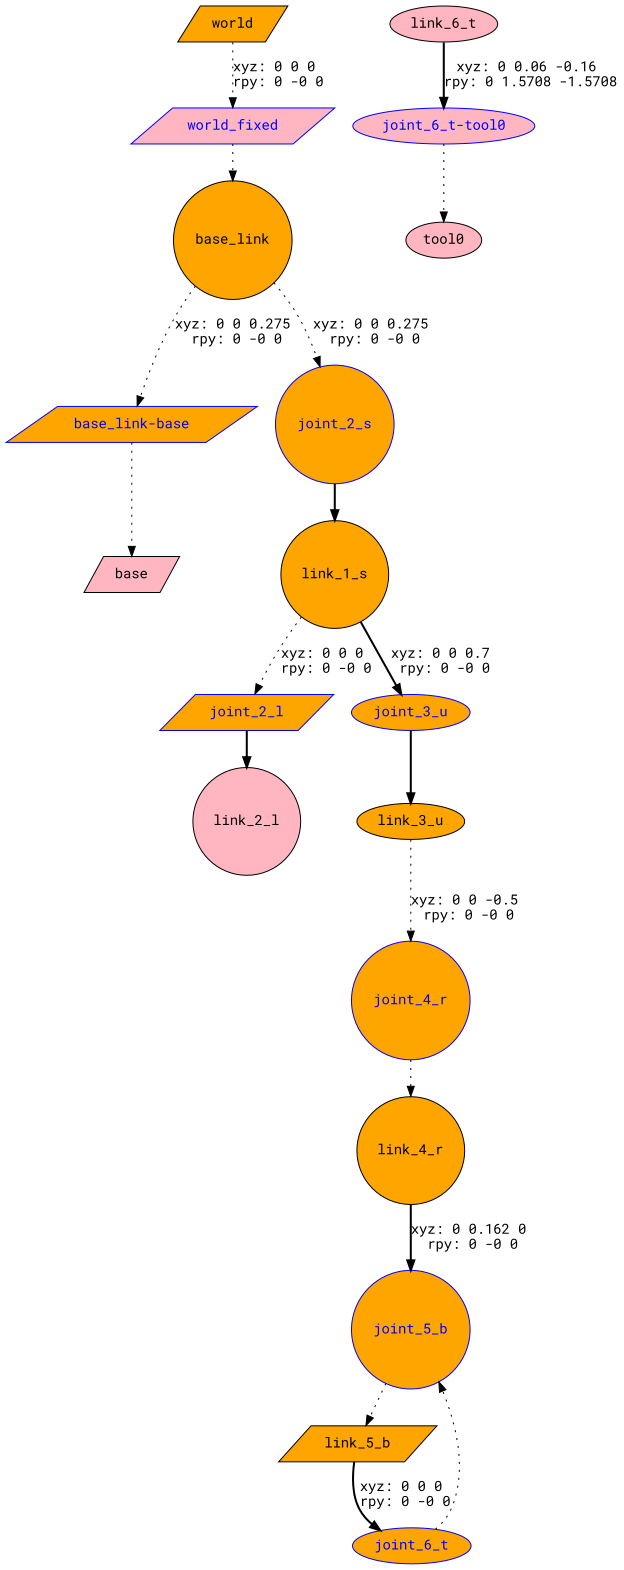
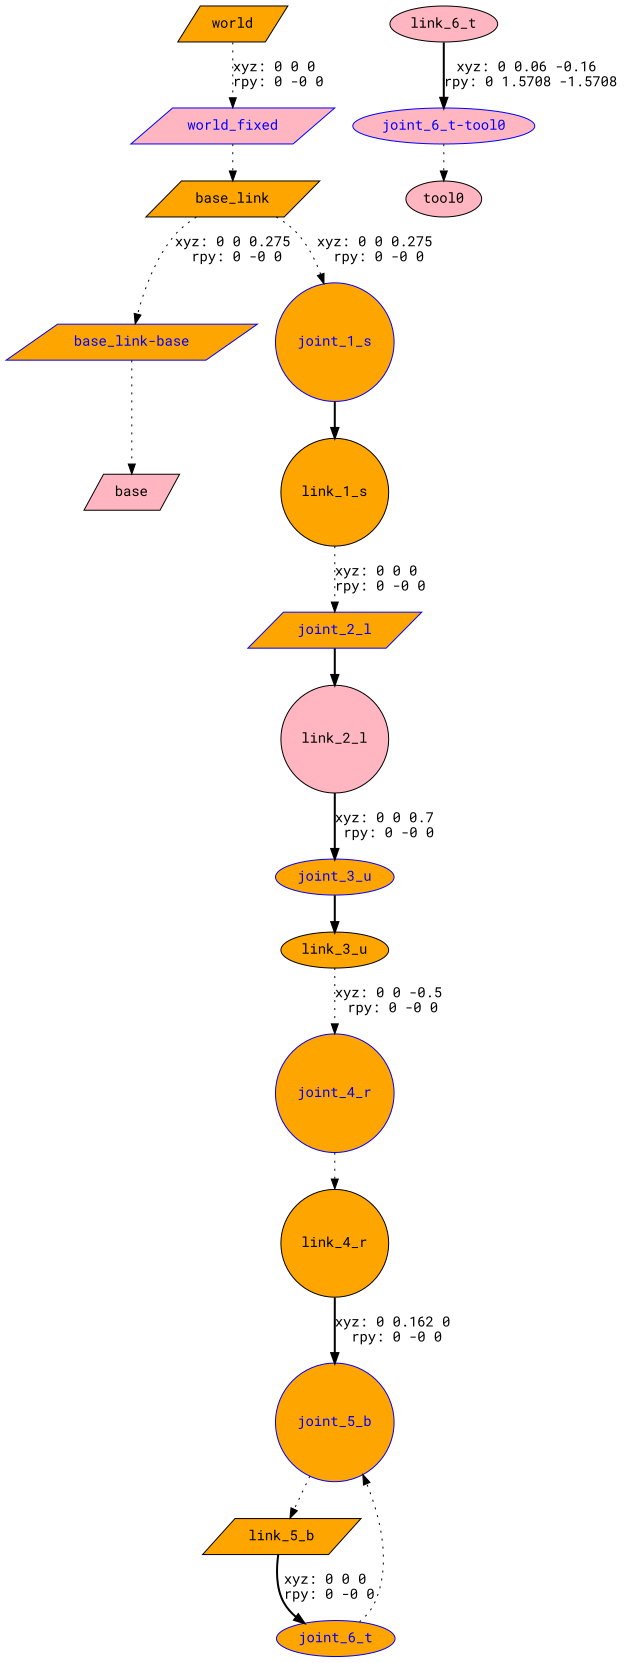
(233, 240) -> (233, 199)
(335, 424) -> (335, 342)
(379, 654) -> (335, 821)
